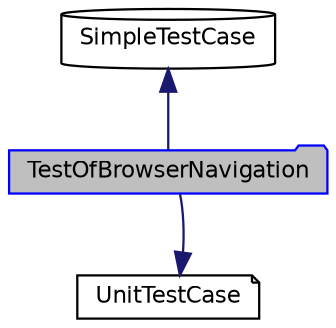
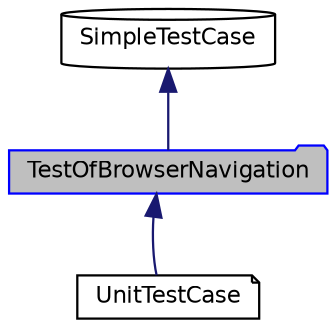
(183, 223) -> (153, 246)
